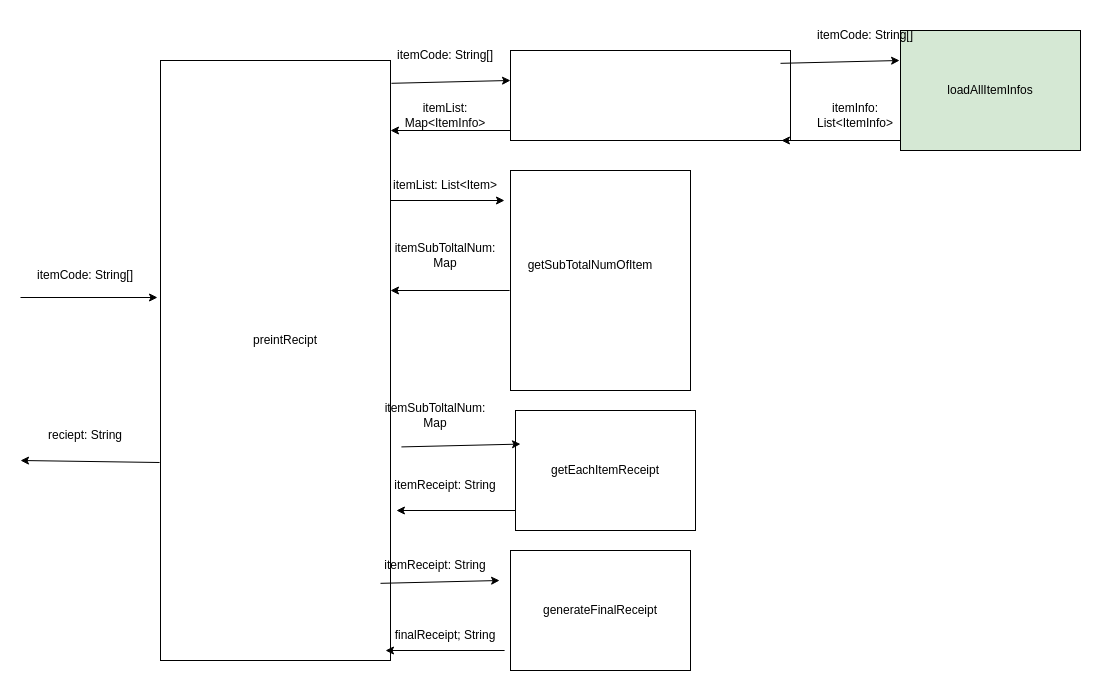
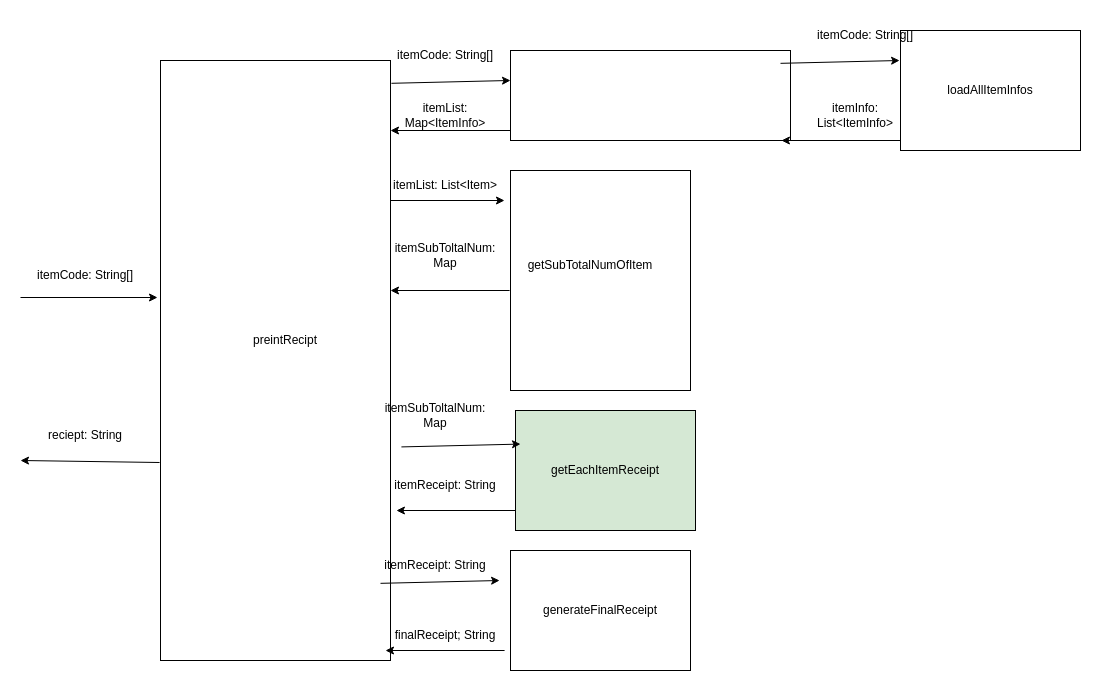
(991, 91) -> (991, 91)
(606, 471) -> (606, 471)
